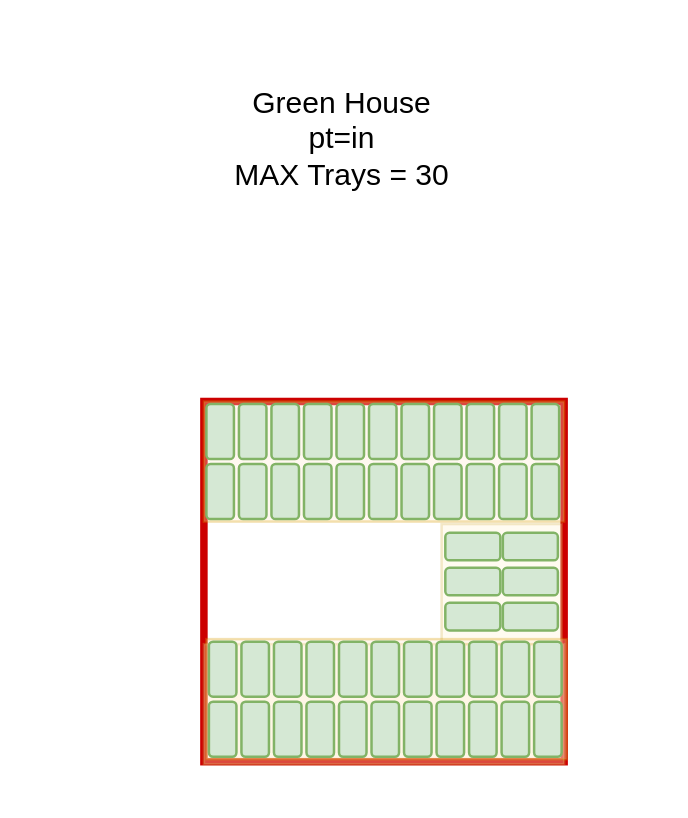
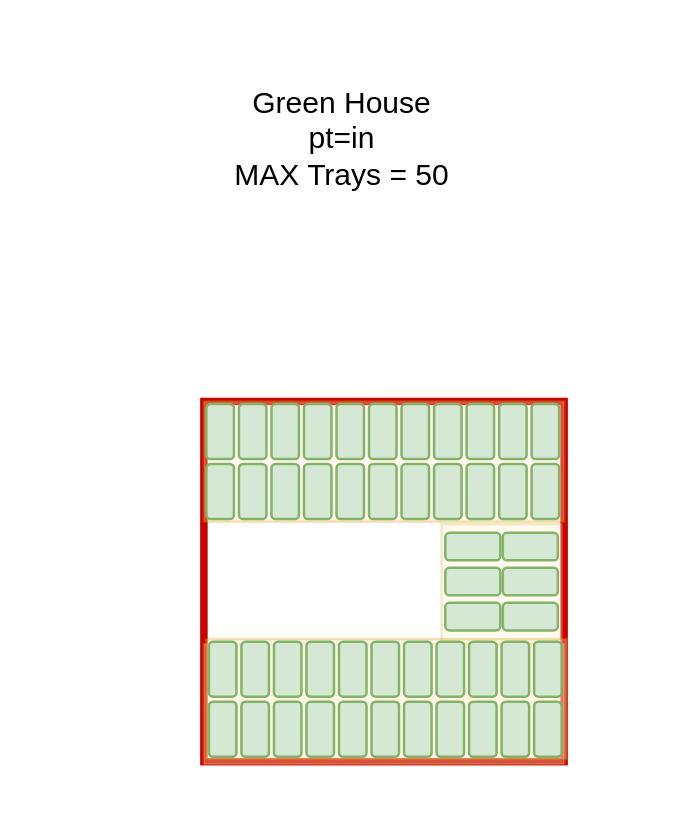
(343, 139) -> (343, 139)
